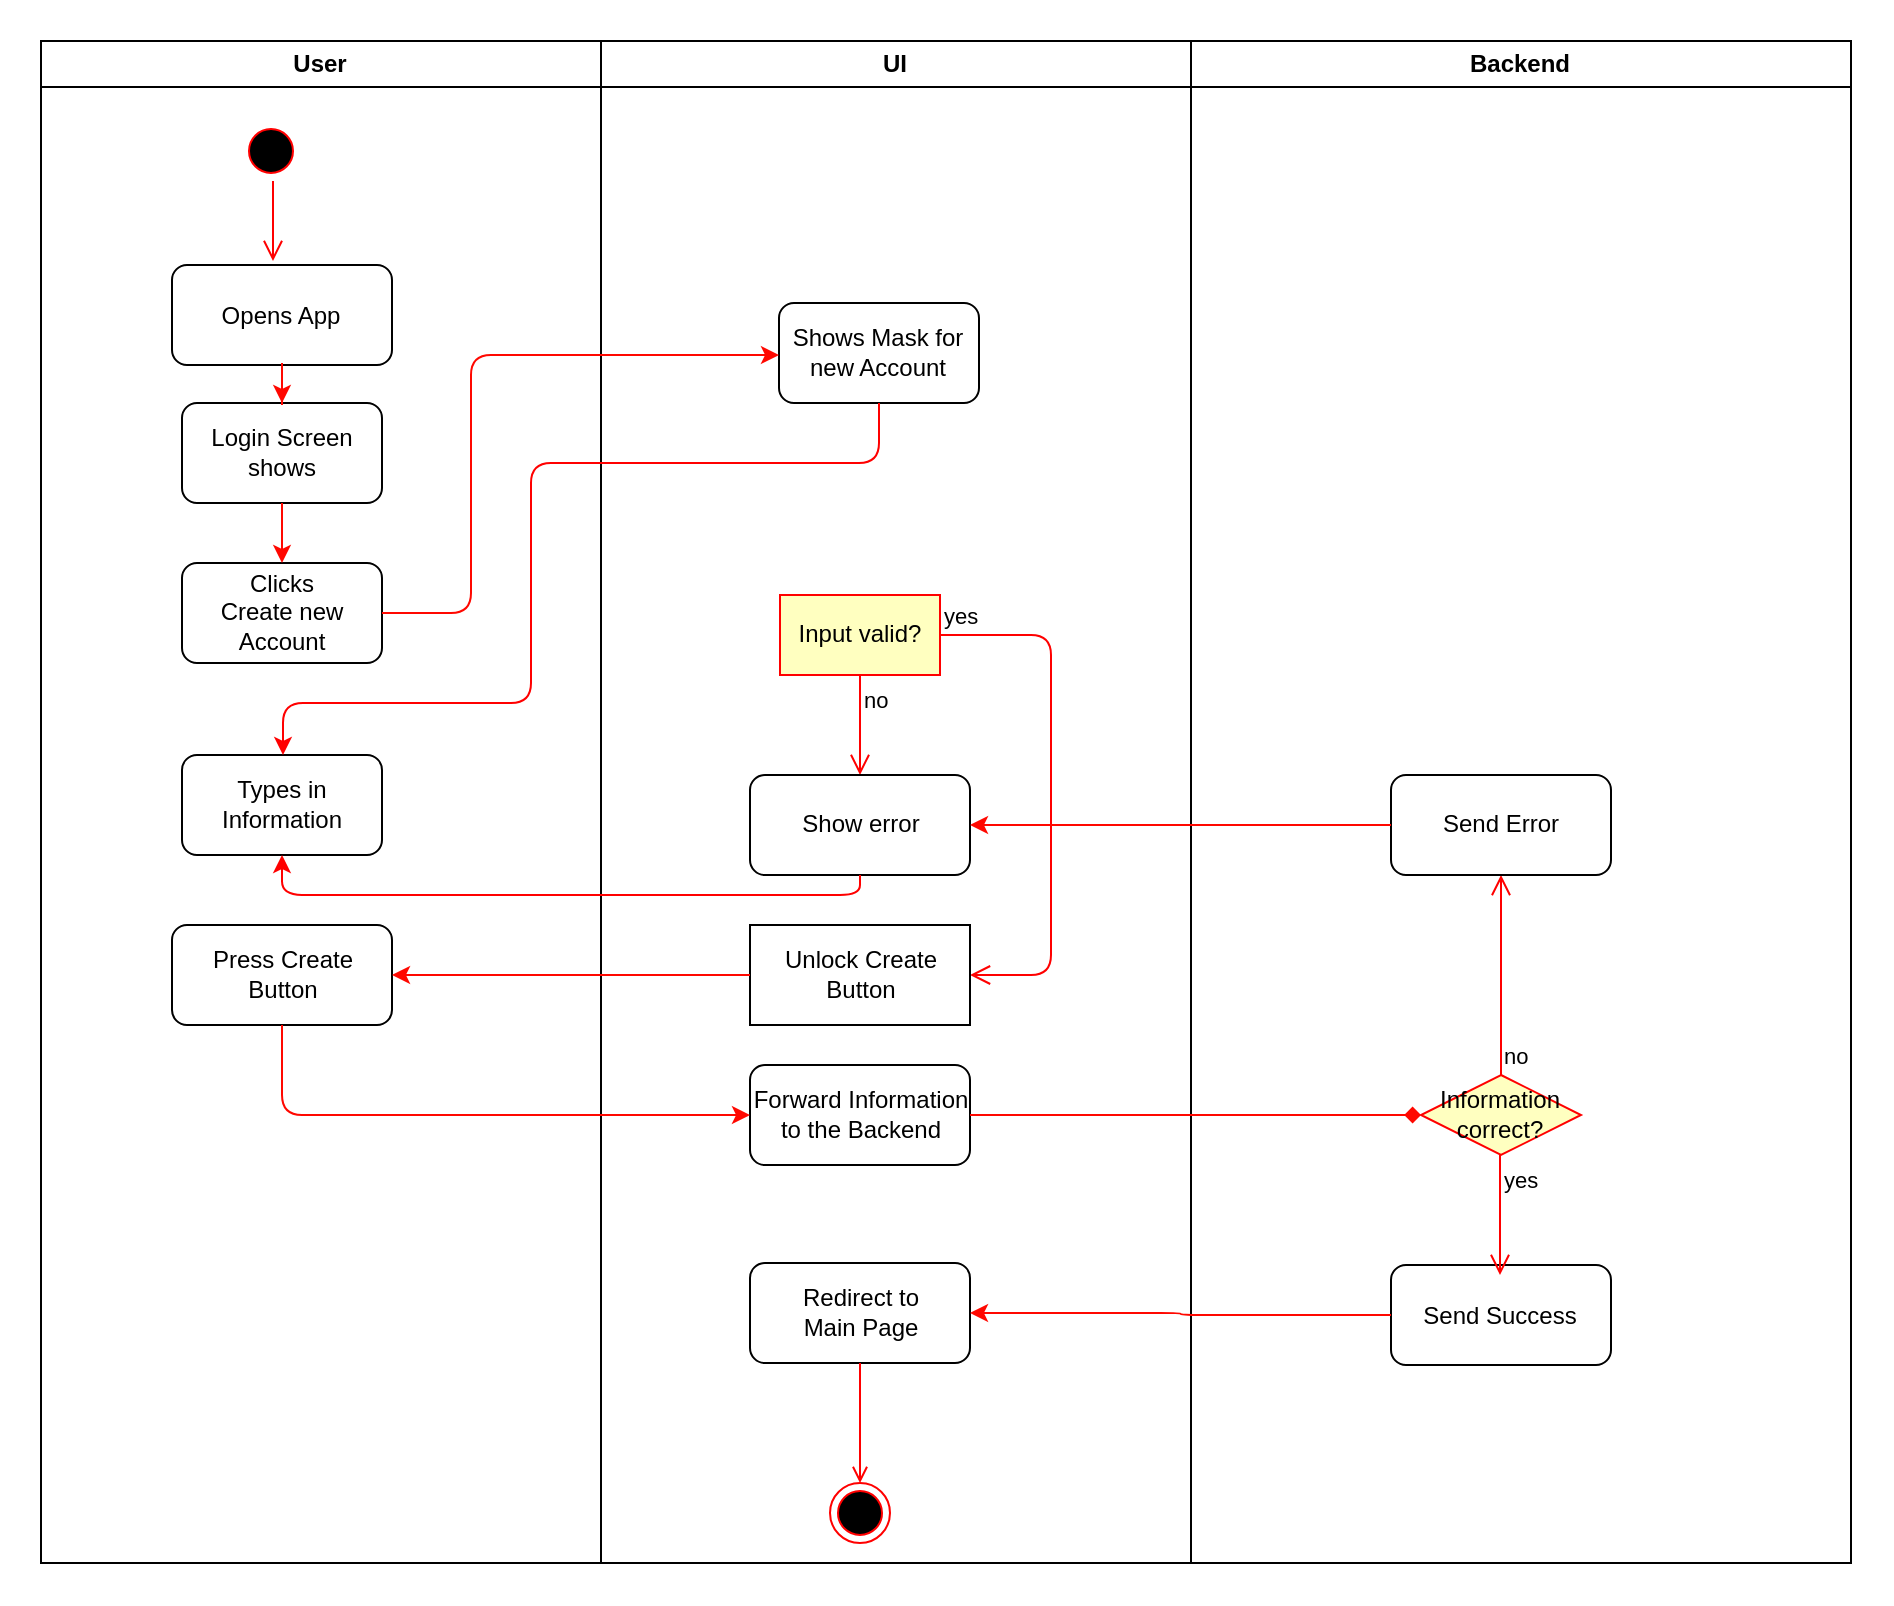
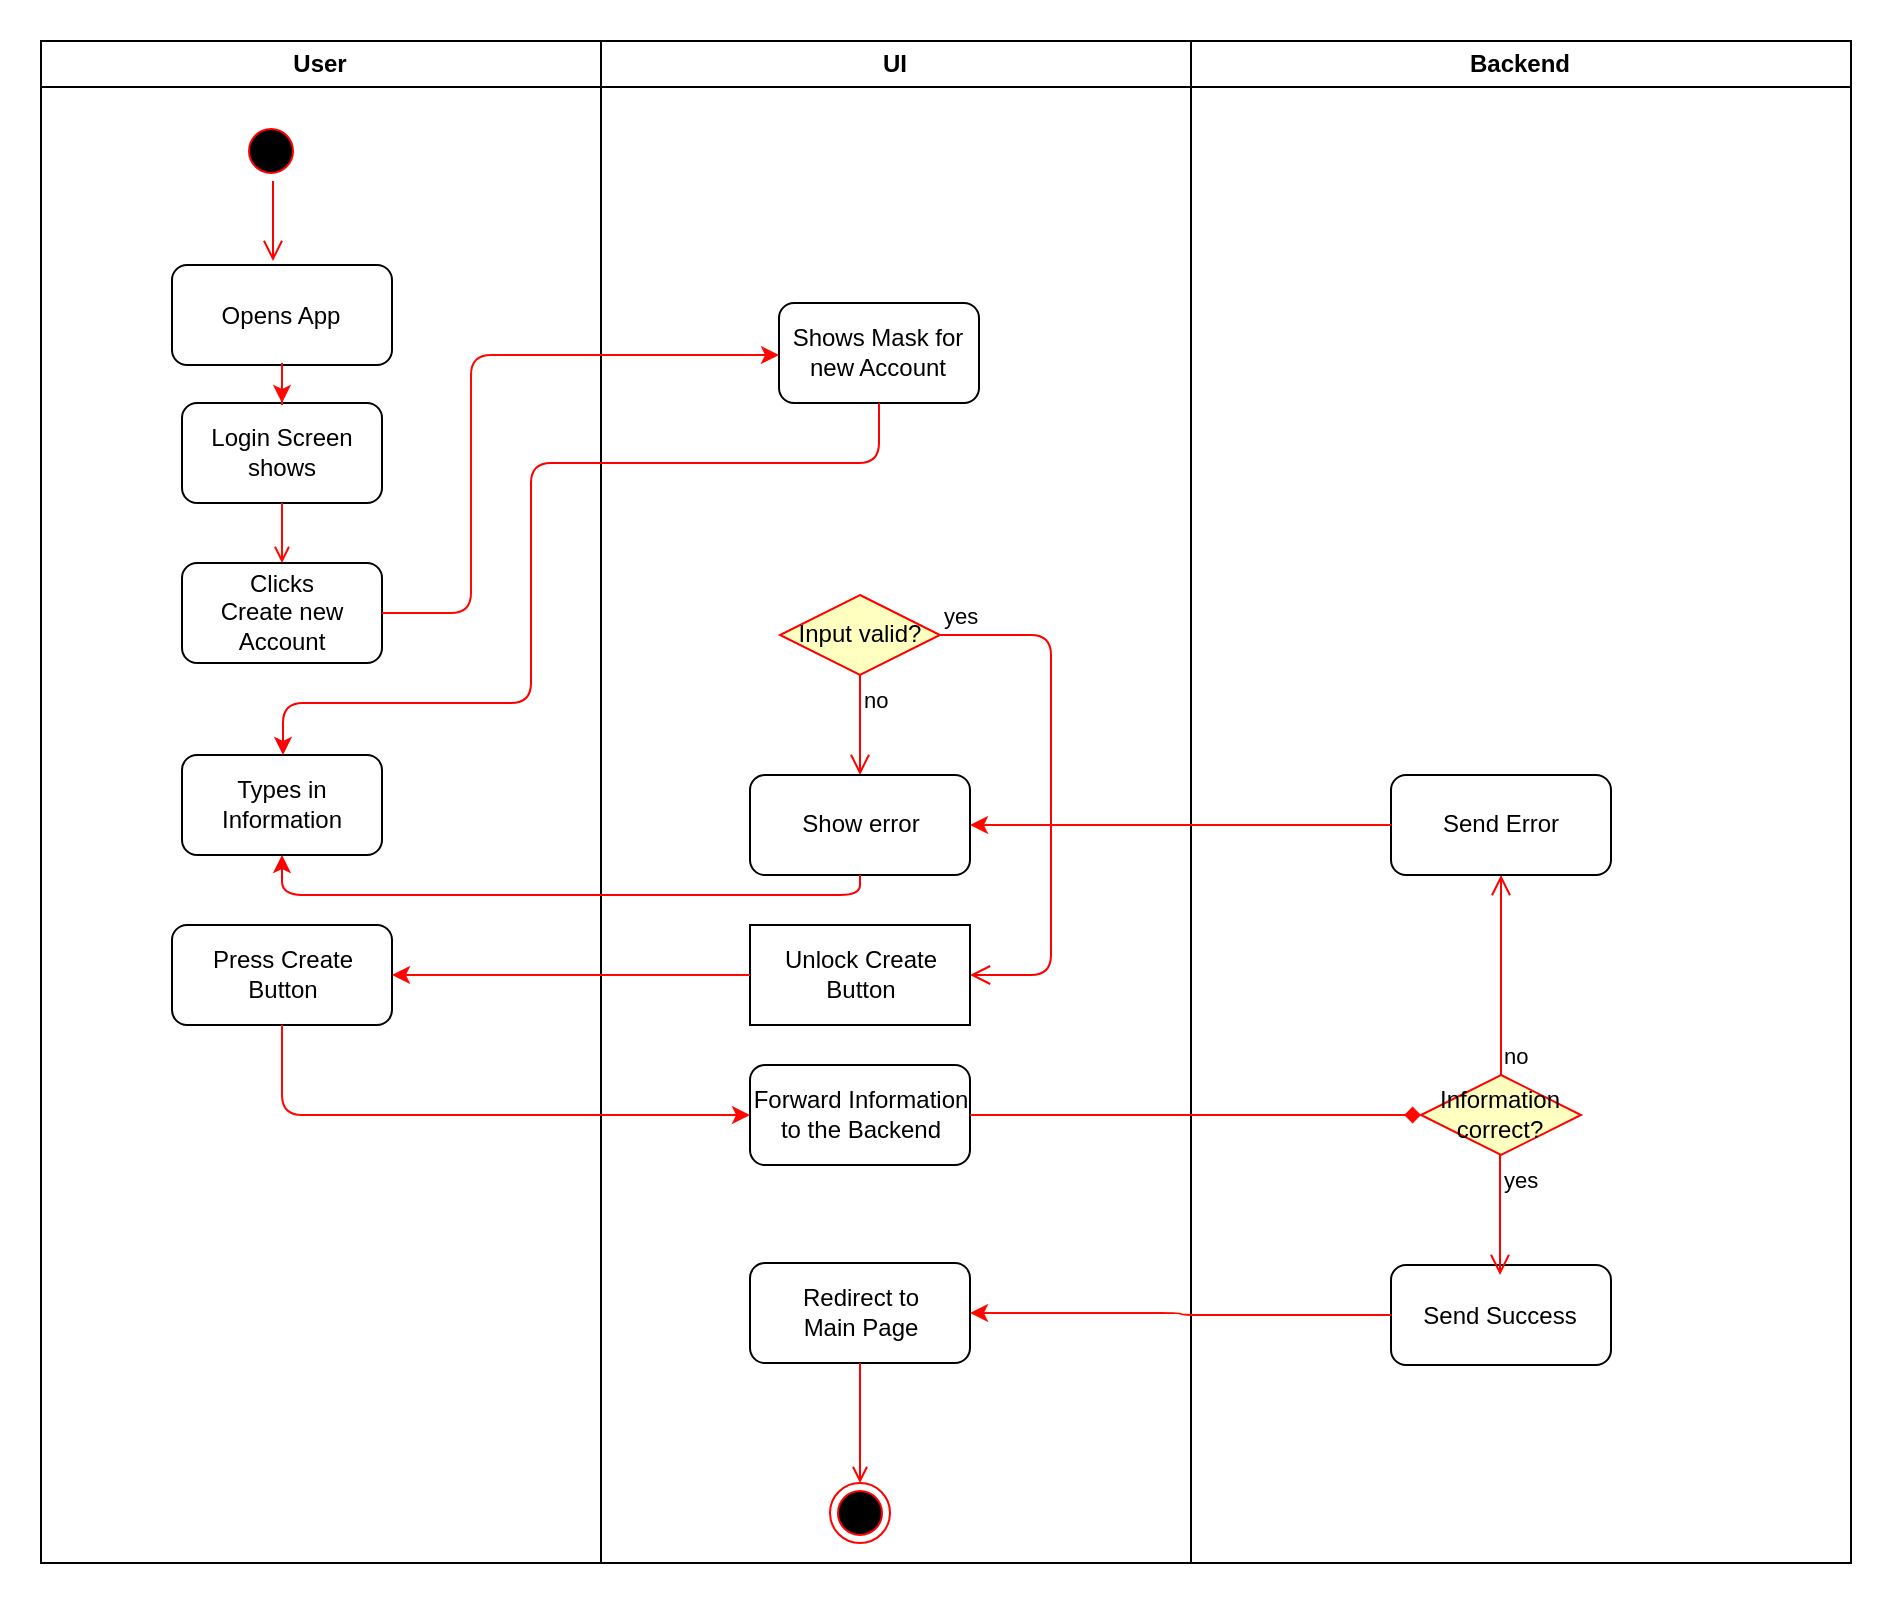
(282, 548) -> (282, 551)
(860, 635) -> (860, 635)
